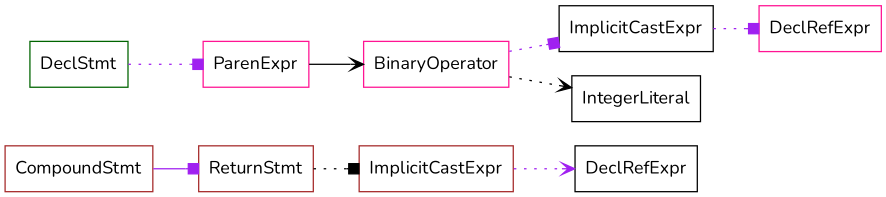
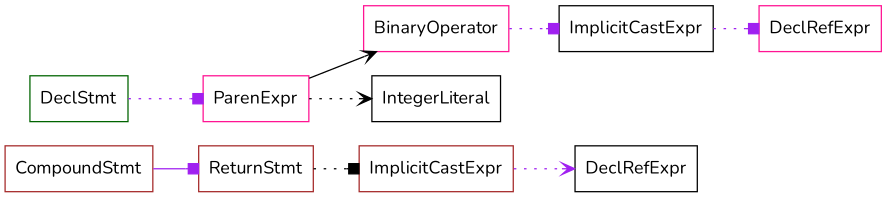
(534, 81) -> (334, 99)
